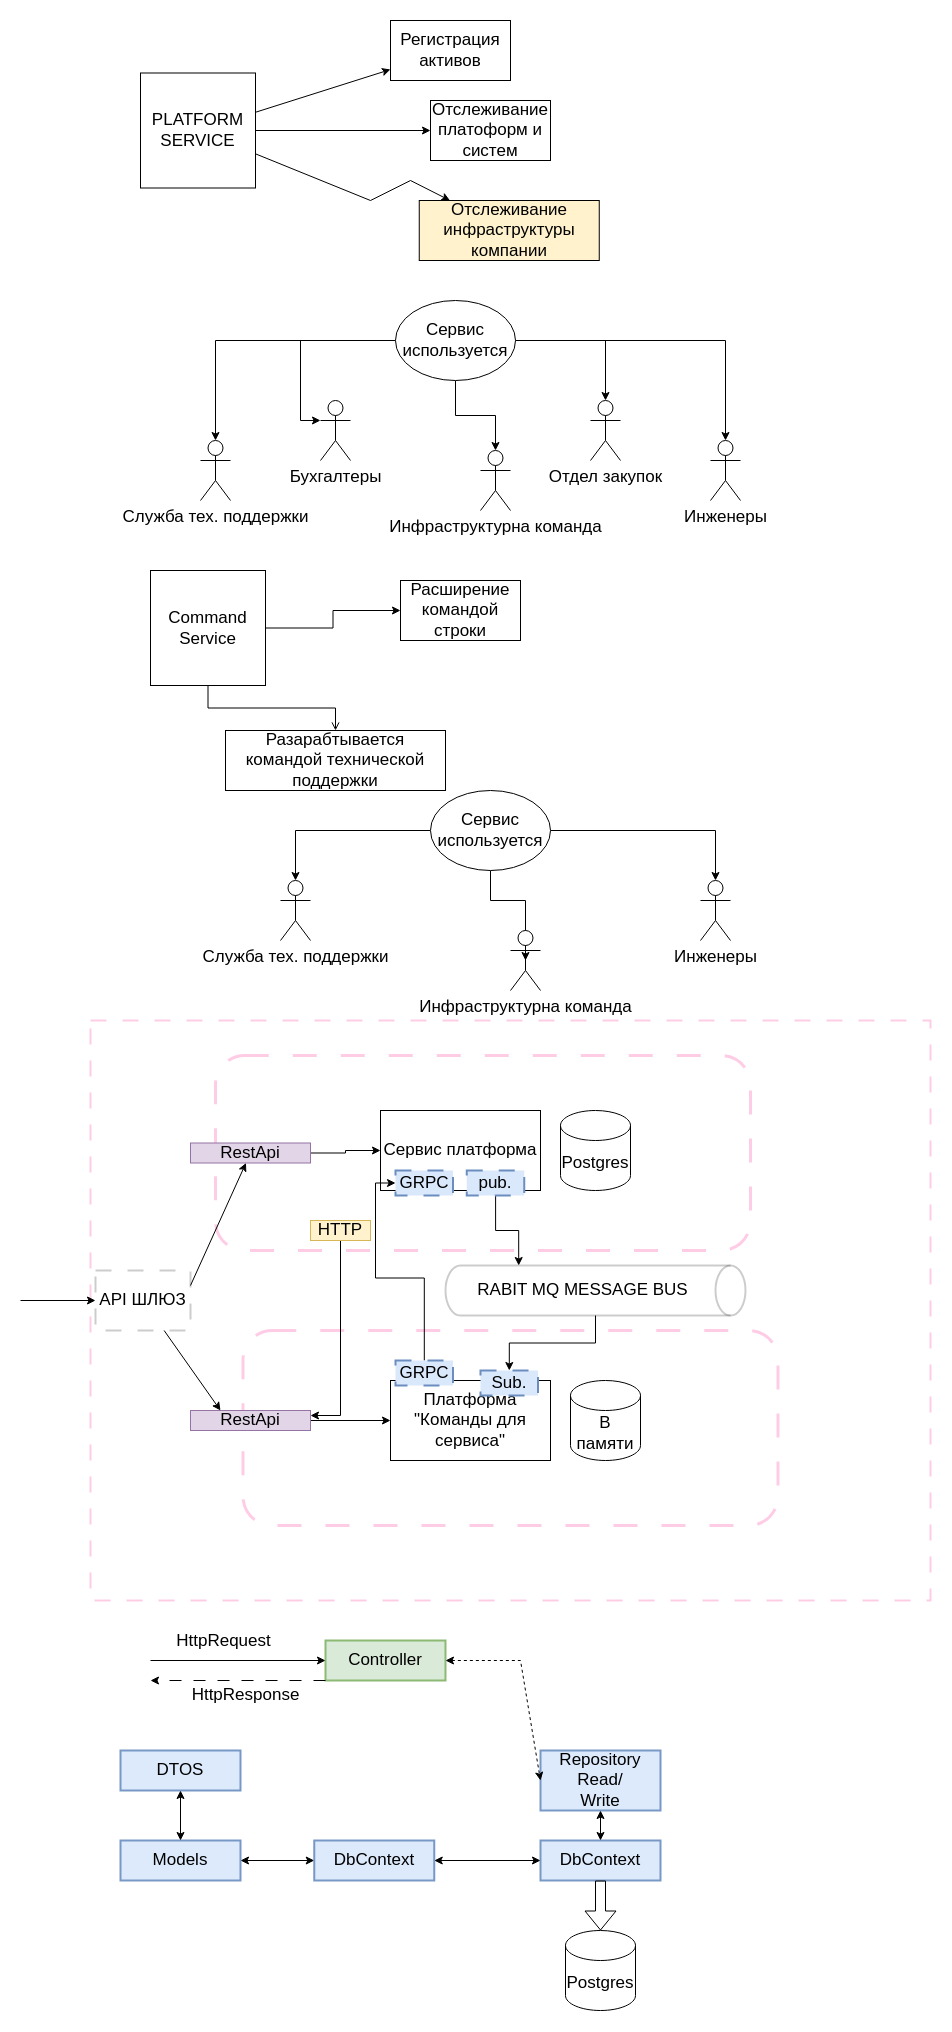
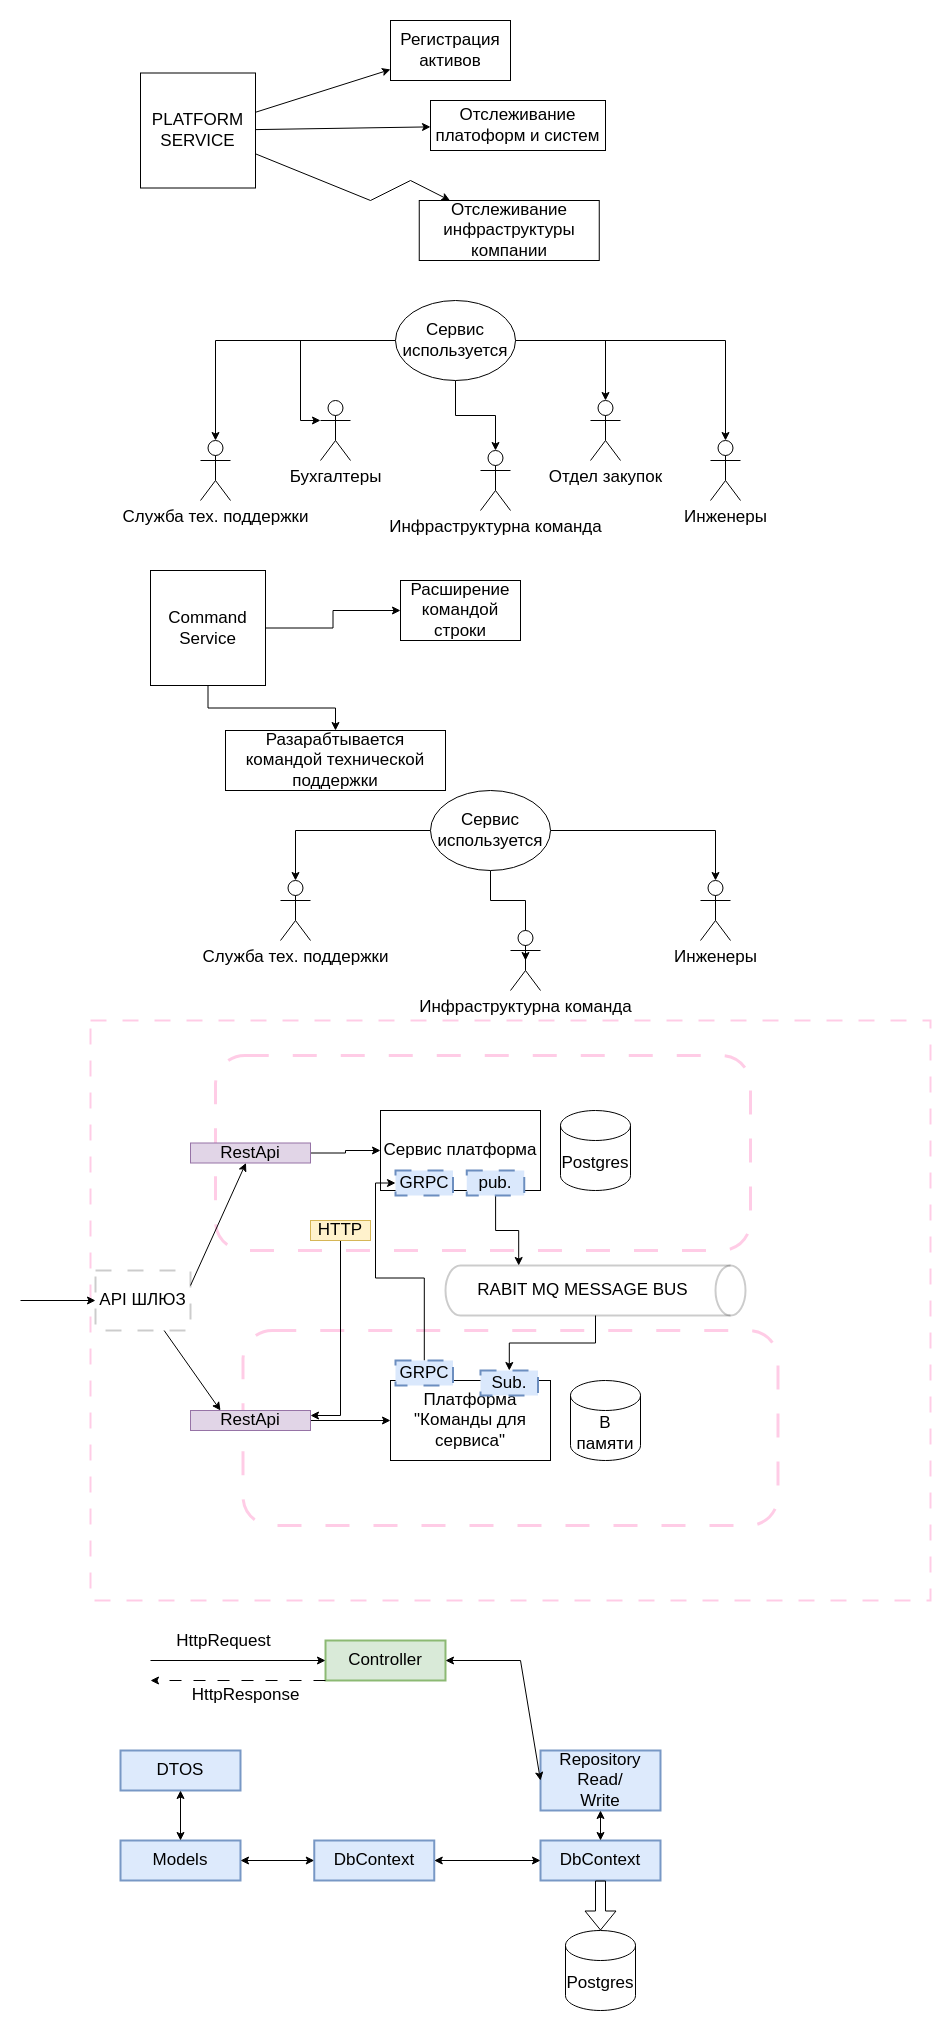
(491, 131) -> (518, 126)
(509, 231) -> (509, 231)
(336, 723) -> (336, 722)
(524, 1682) -> (524, 1682)
